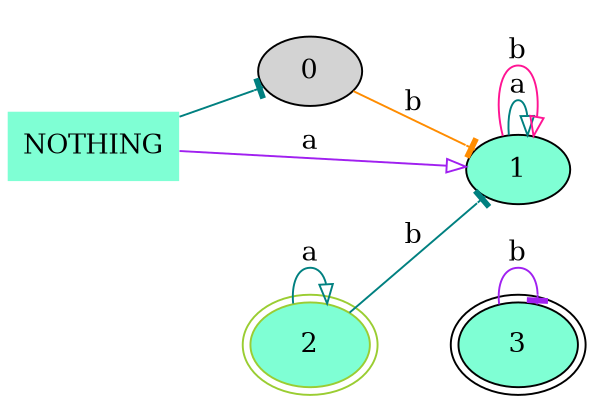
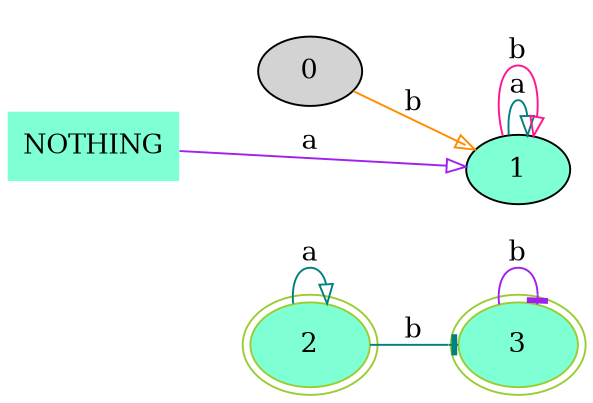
(217, 104) -> none
(409, 118) -> (409, 118)
(413, 258) -> (409, 345)
(518, 345) -> (518, 345)
